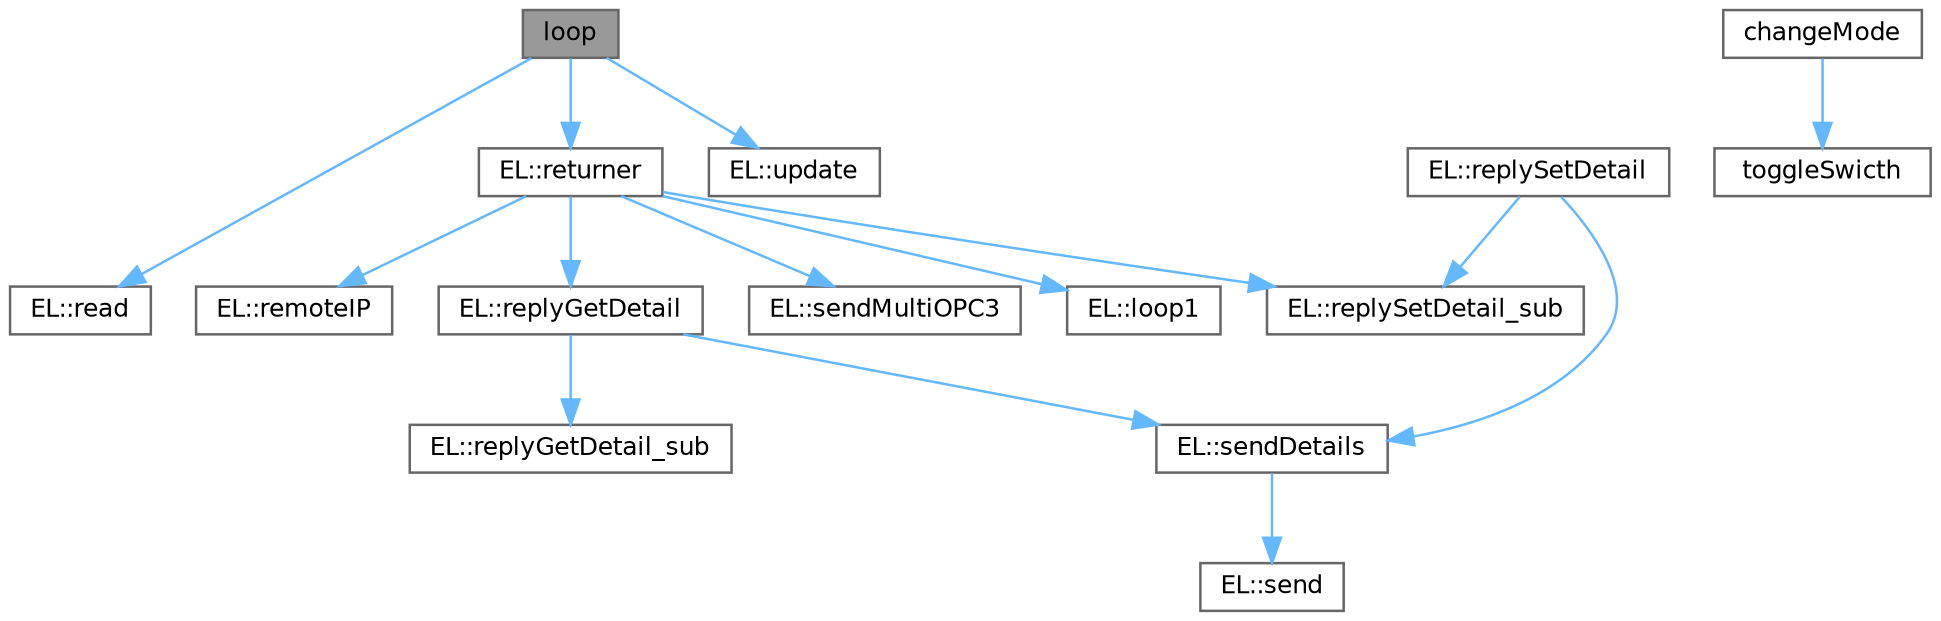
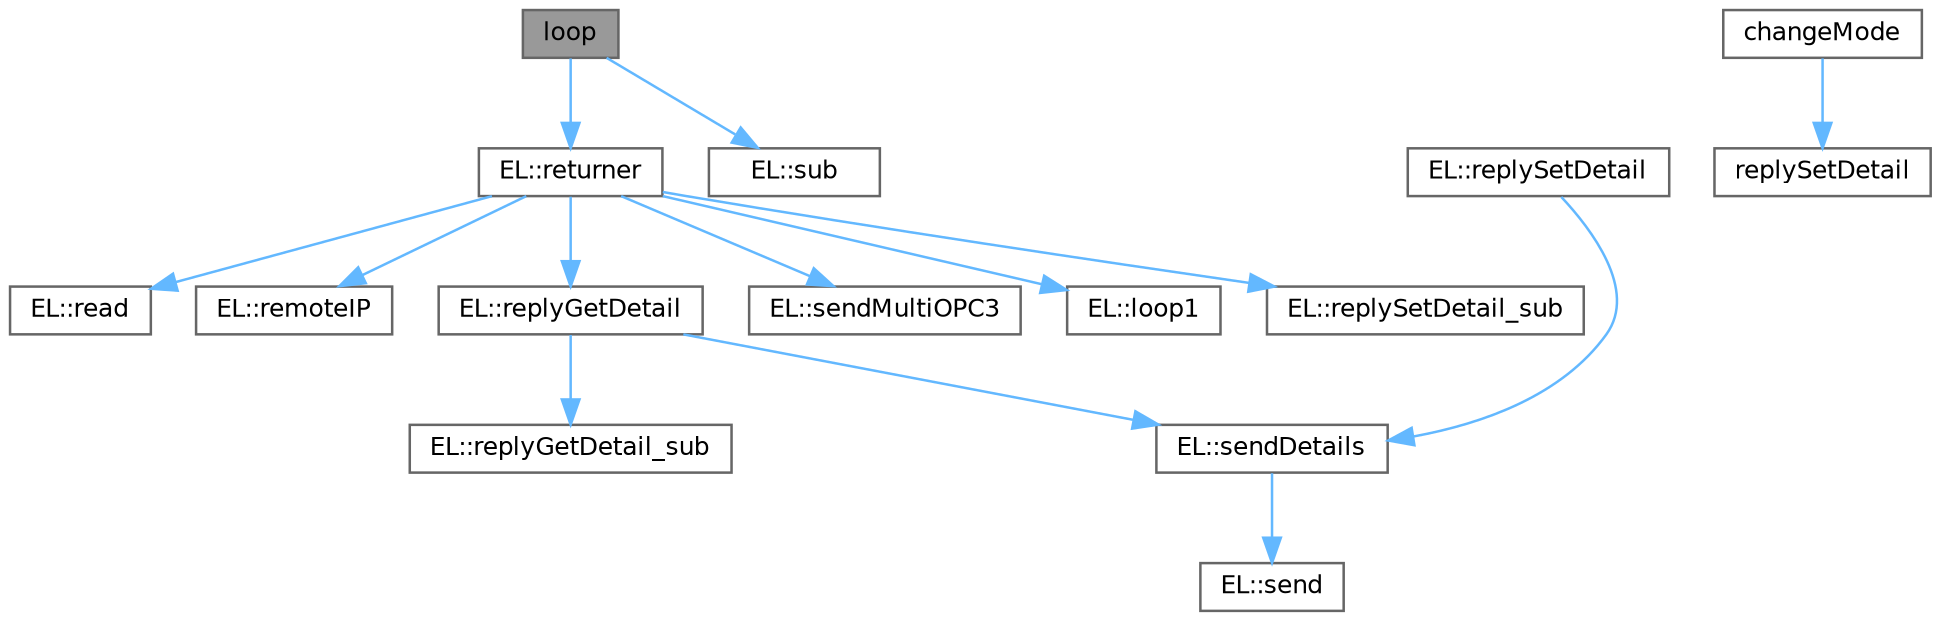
(337, 166) -> (334, 239)
(794, 172) -> (794, 172)
(1823, 172) -> (1823, 172)
(1490, 232) -> none
